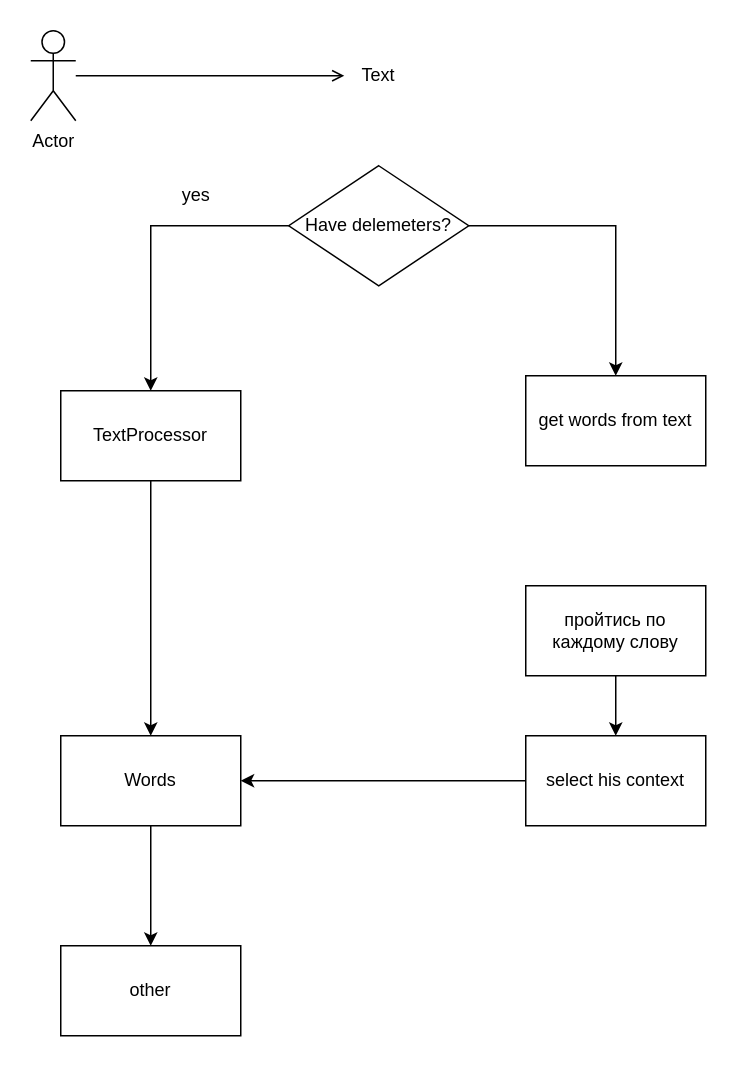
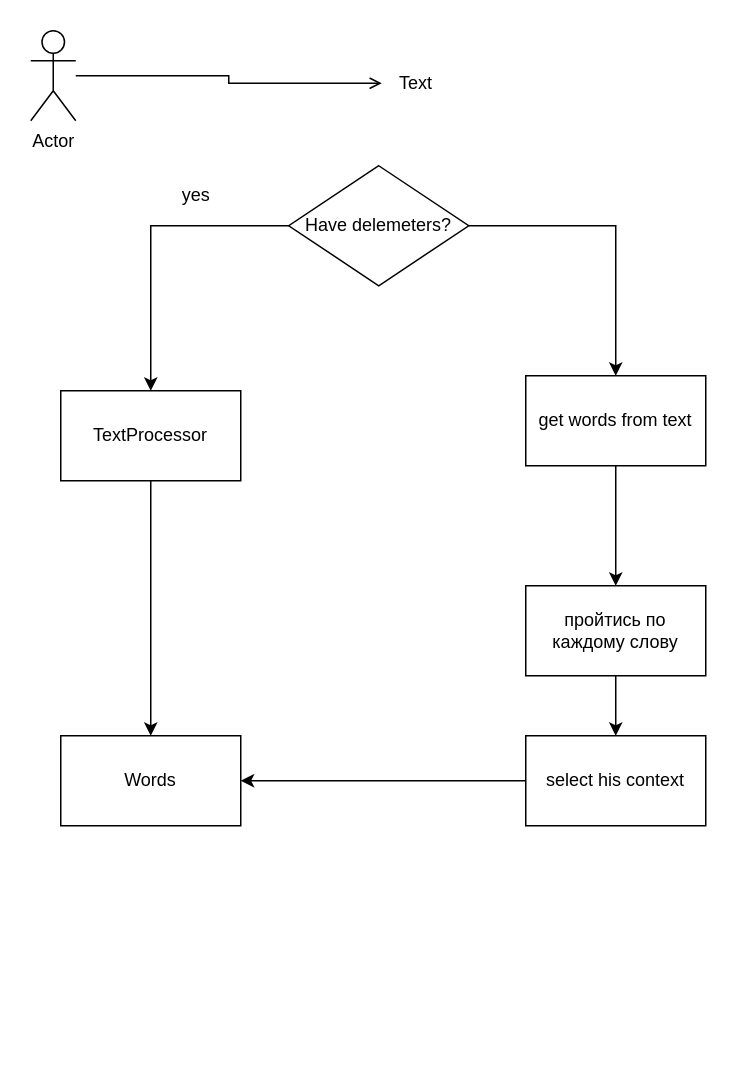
(379, 76) -> (416, 83)
none -> (616, 521)
(151, 881) -> none
(151, 991) -> none
